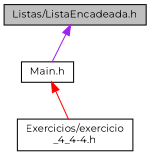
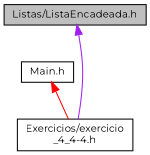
(59, 48) -> (83, 77)
